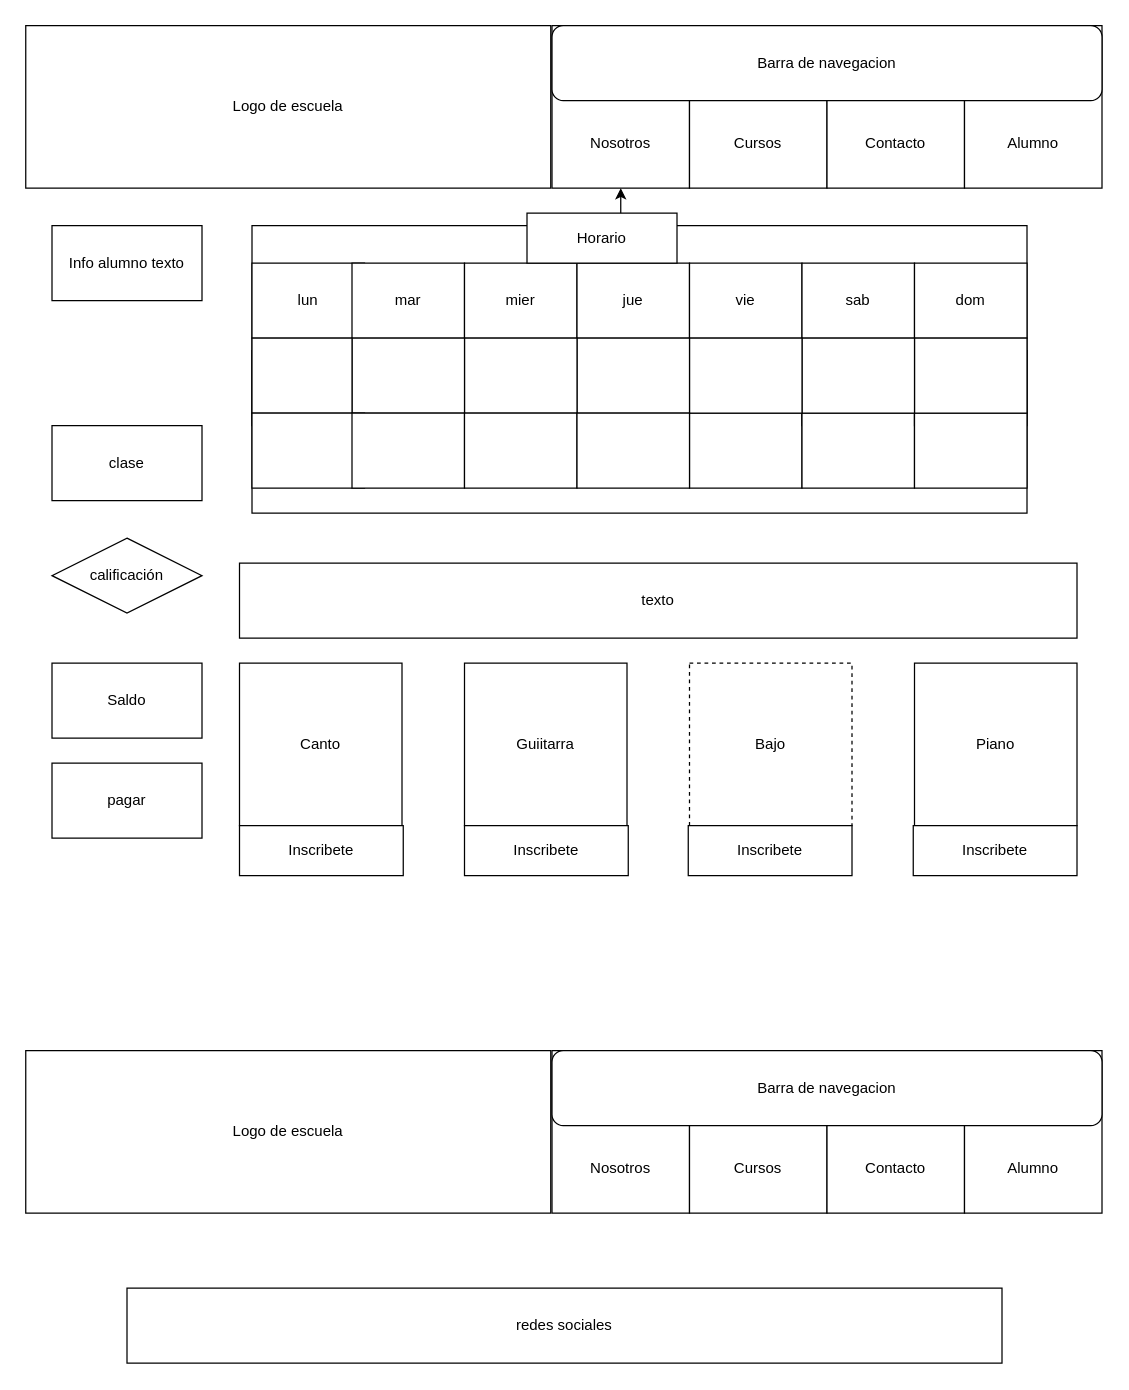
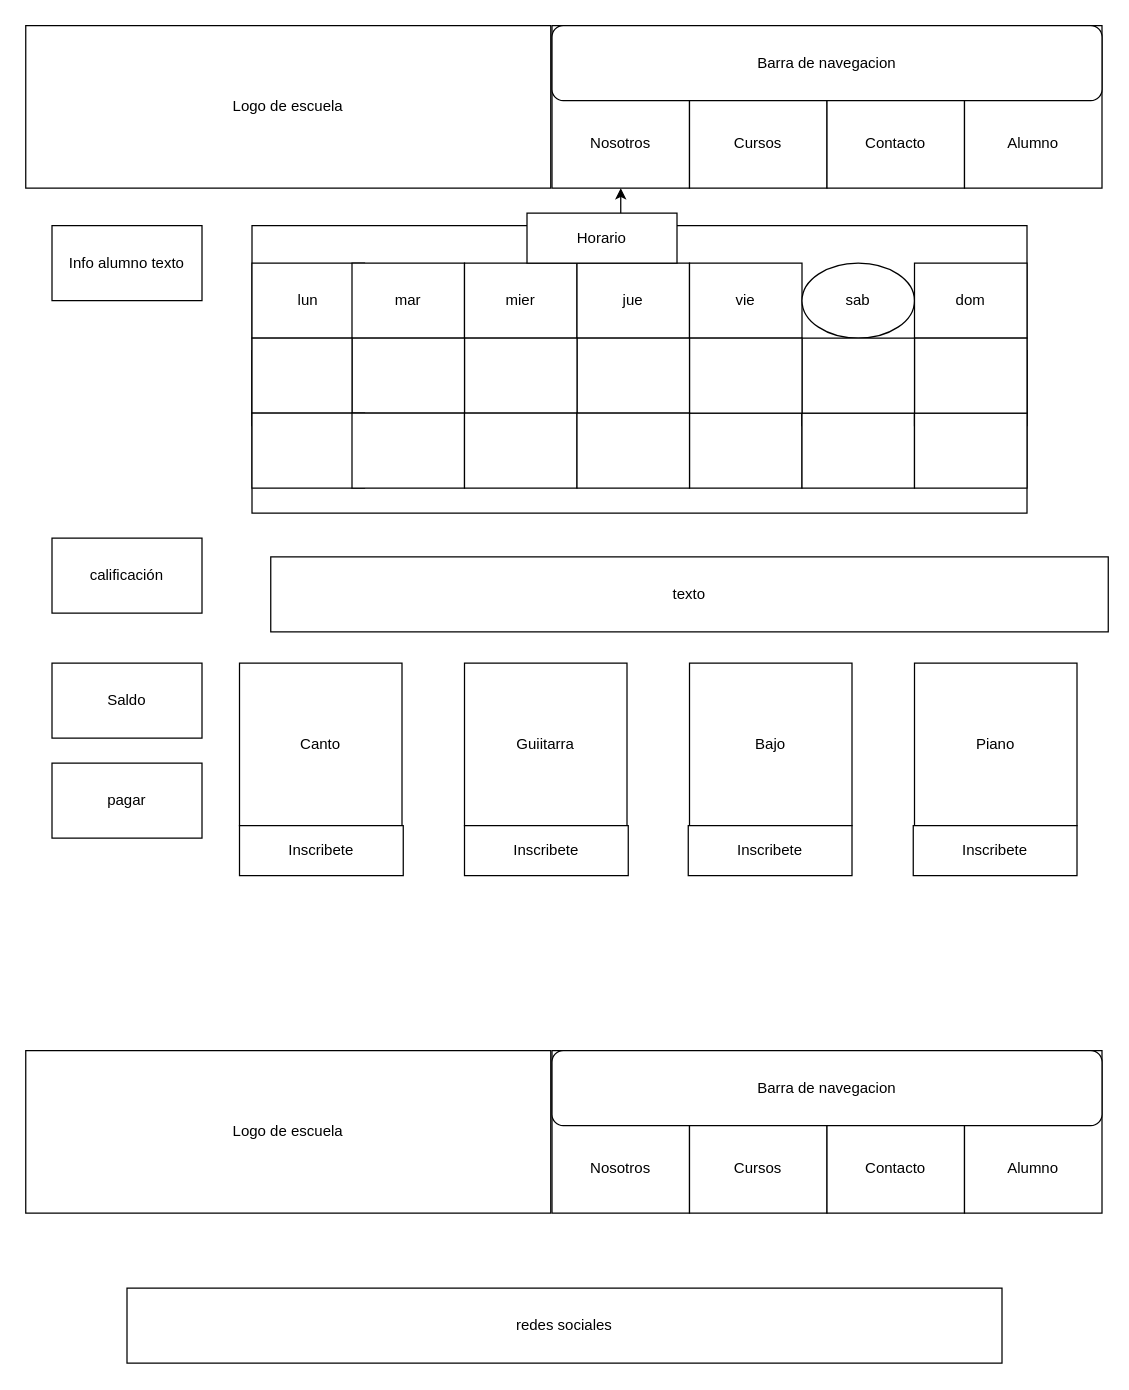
(858, 301) -> (858, 301)
(127, 463) -> none
(127, 576) -> (127, 576)
(658, 601) -> (689, 594)
(771, 744) -> (771, 744)
